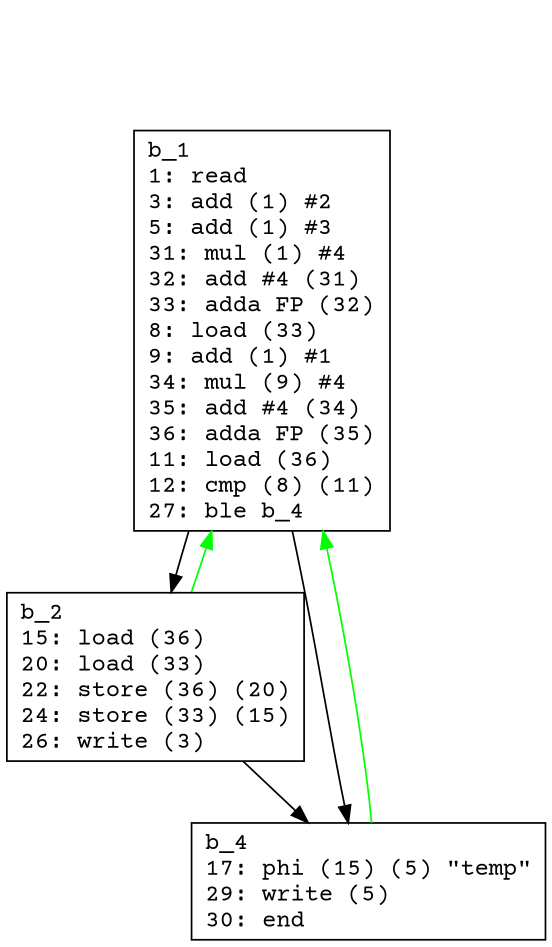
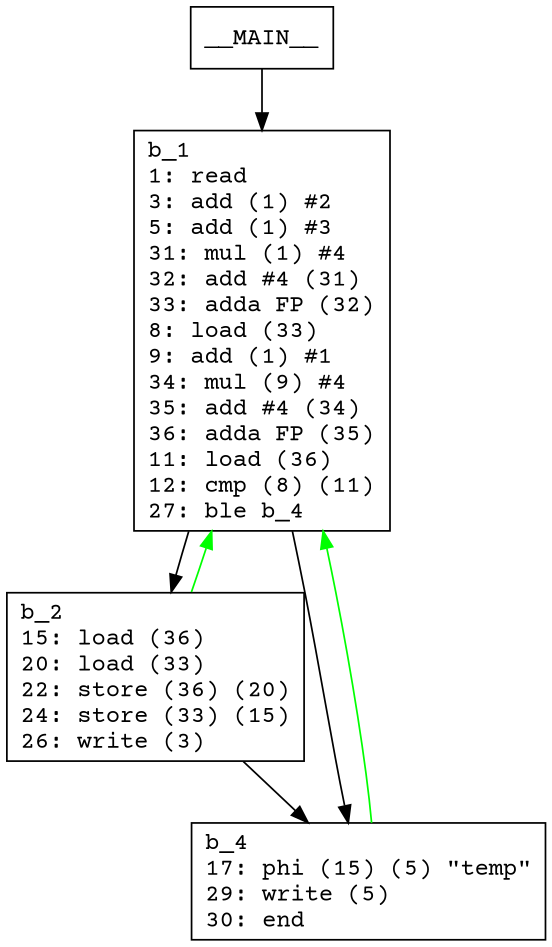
none -> (262, 38)
